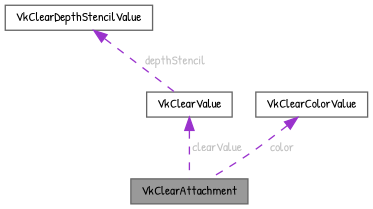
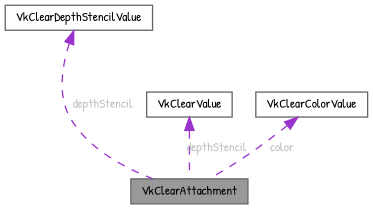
(140, 65) -> (78, 129)
(216, 148) -> (216, 148)
